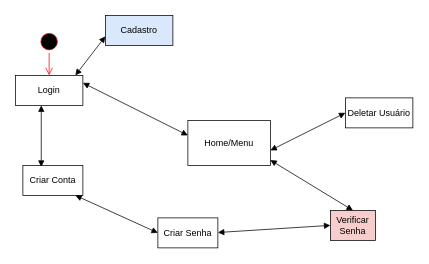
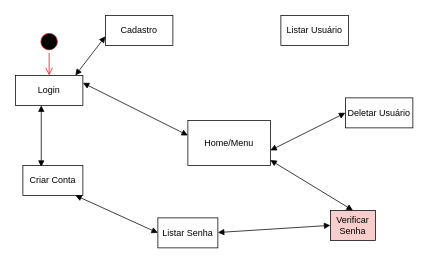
(139, 30) -> (139, 30)
none -> (315, 30)
(188, 233) -> (188, 233)
